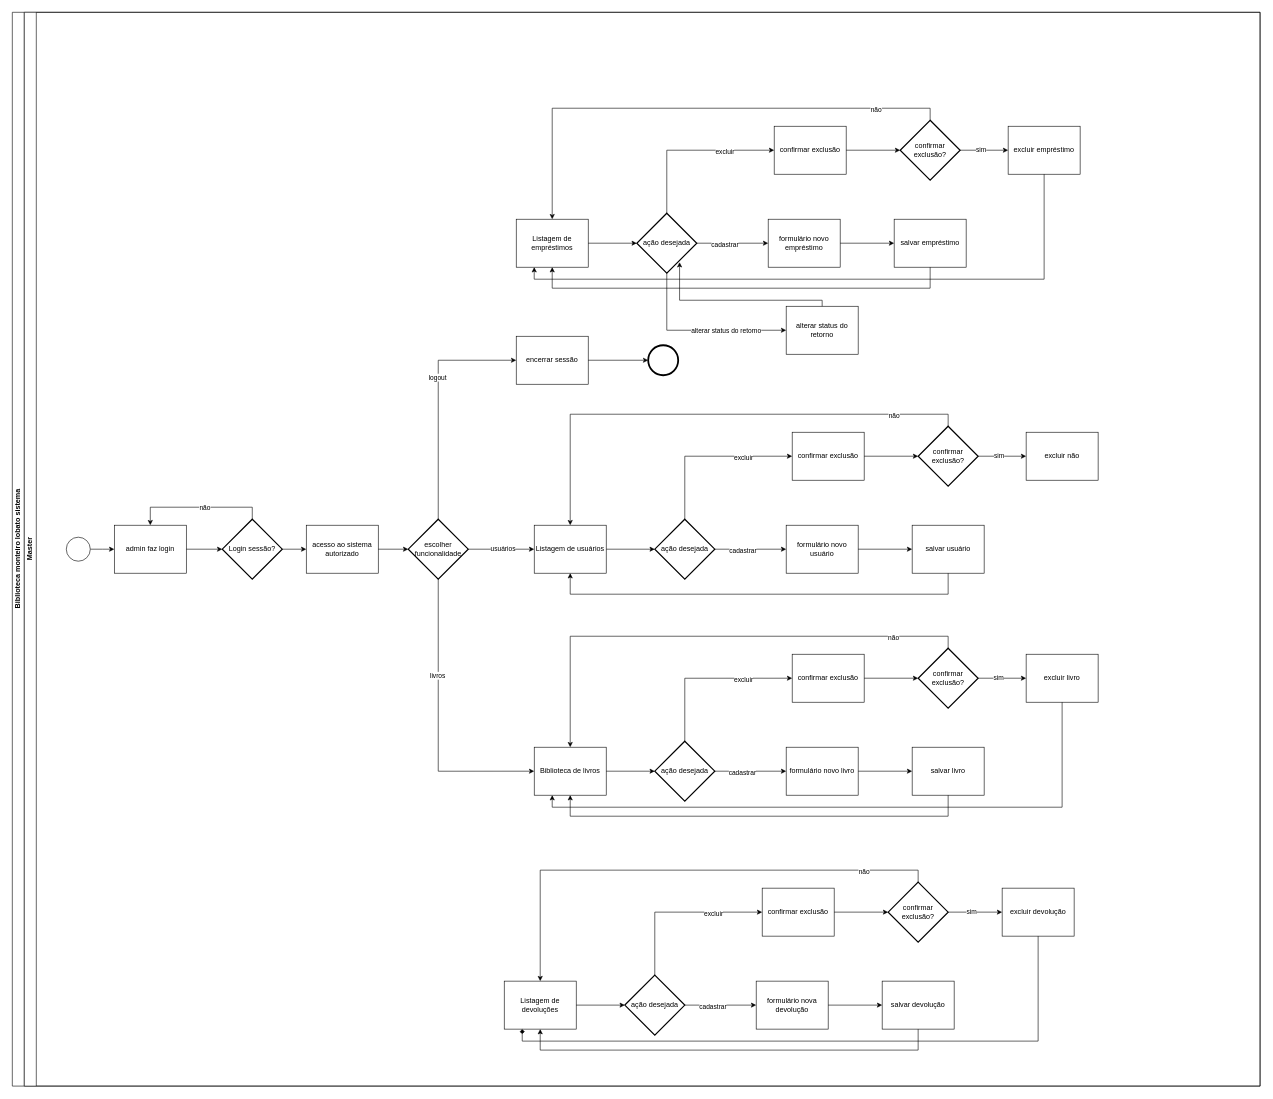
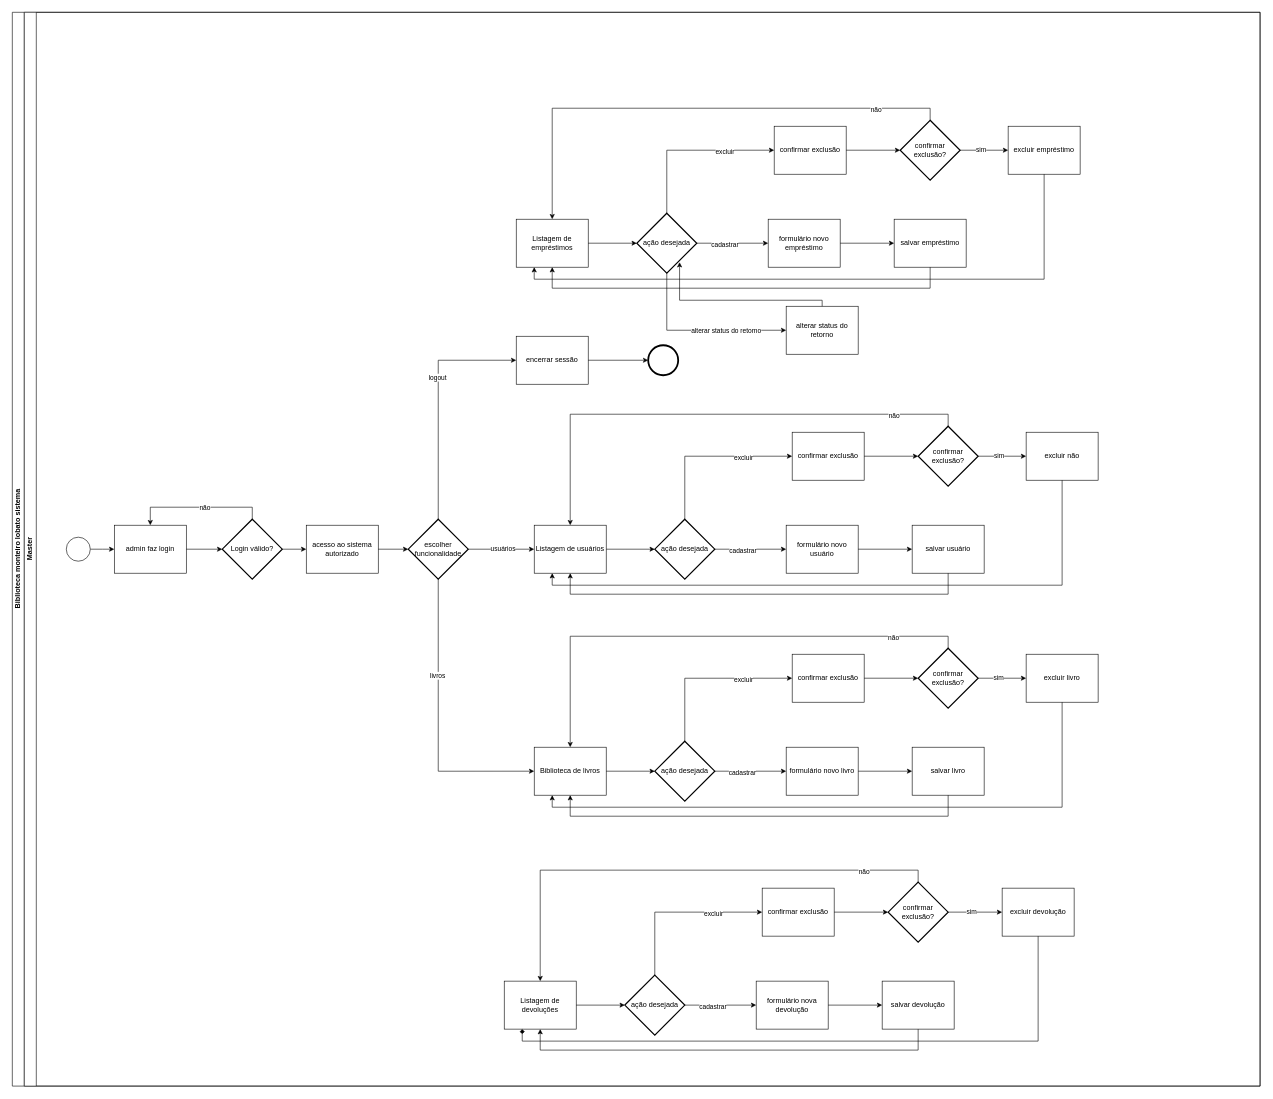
(252, 549) -> (252, 549)
none -> (552, 582)
